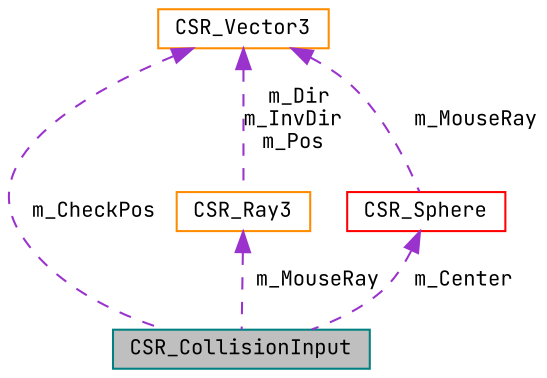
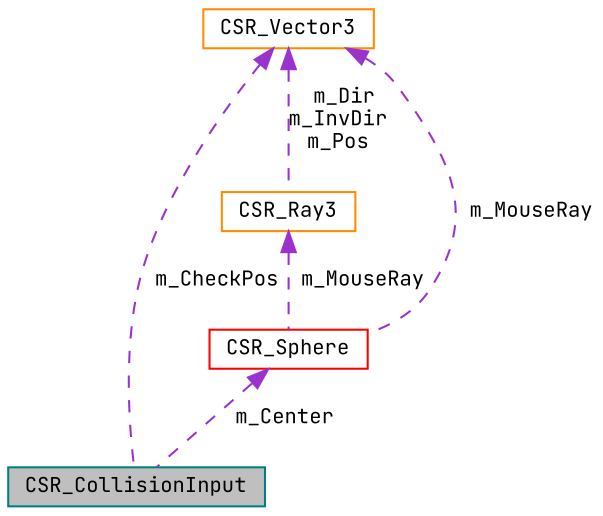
(242, 291) -> (289, 291)
